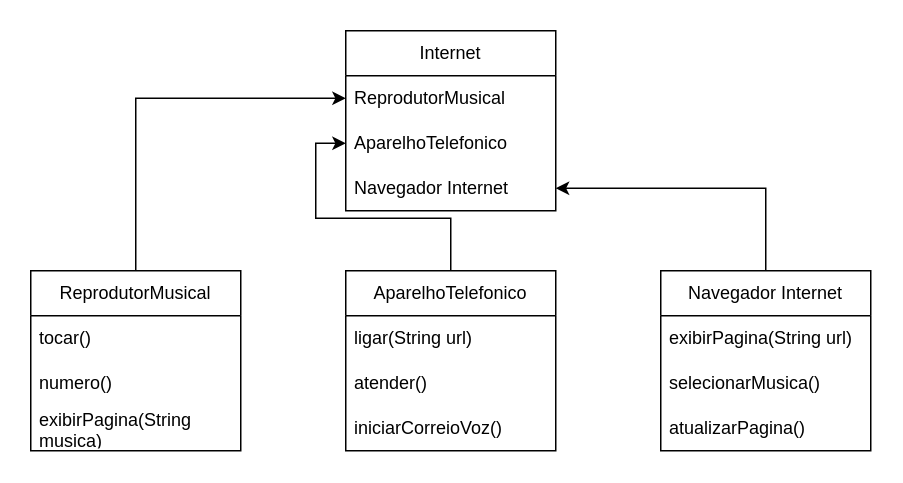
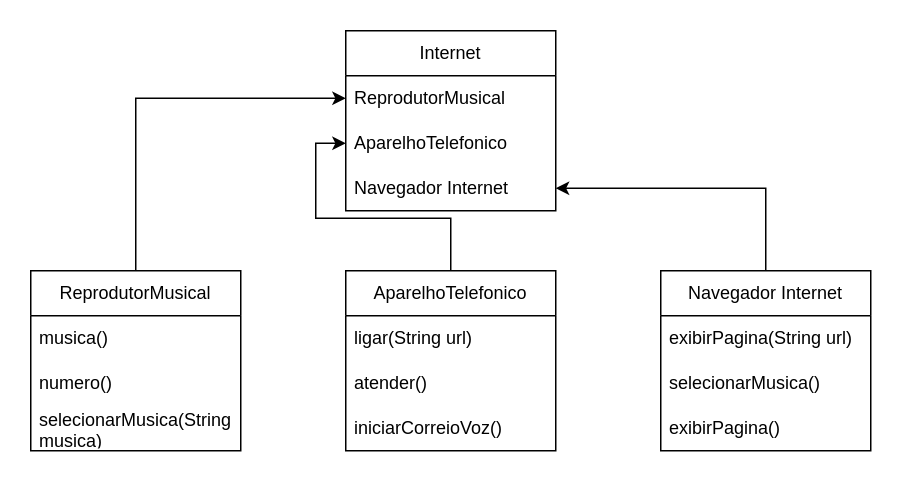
(75, 338) -> (78, 338)
(137, 428) -> (137, 428)
(748, 428) -> (733, 428)
